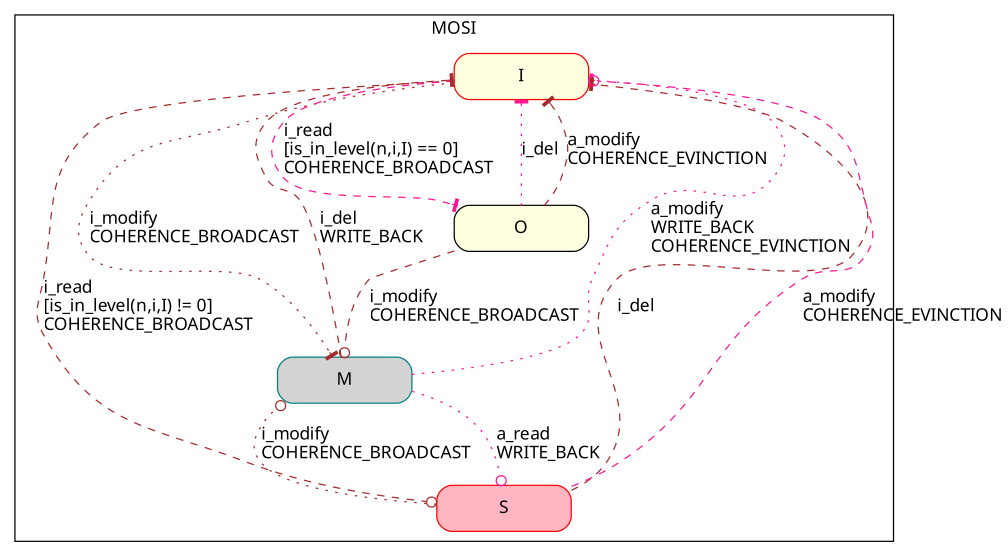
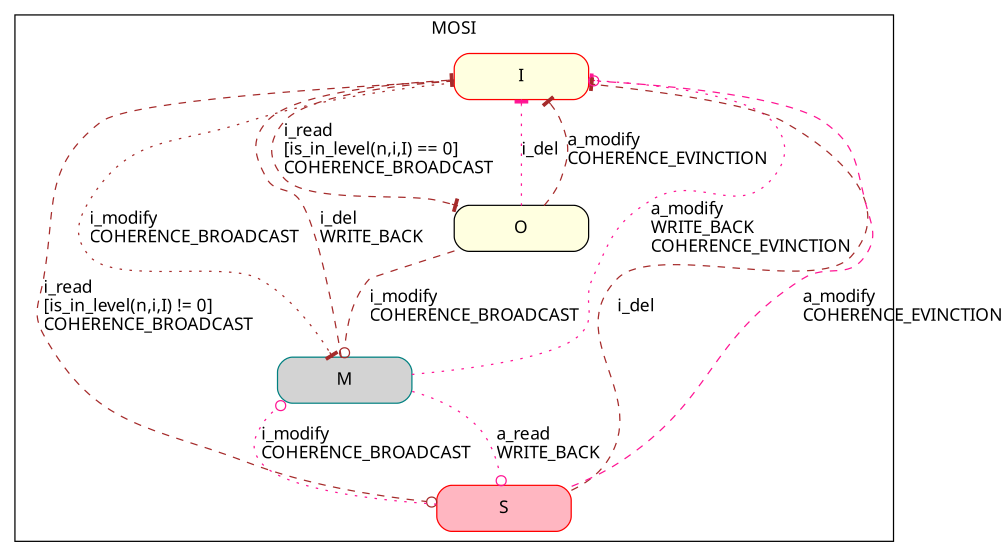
(272, 147) -> (272, 147)
(315, 488) -> (315, 488)
